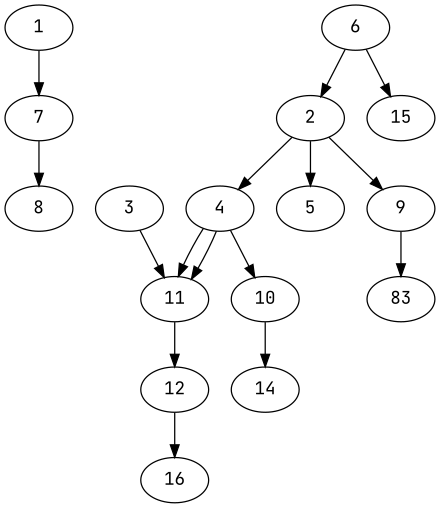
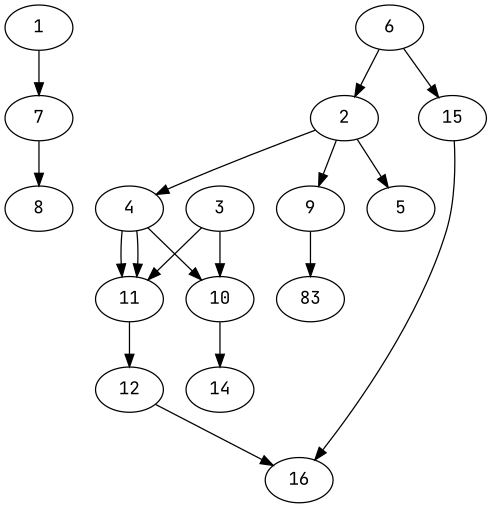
none -> (220, 248)
none -> (416, 306)
